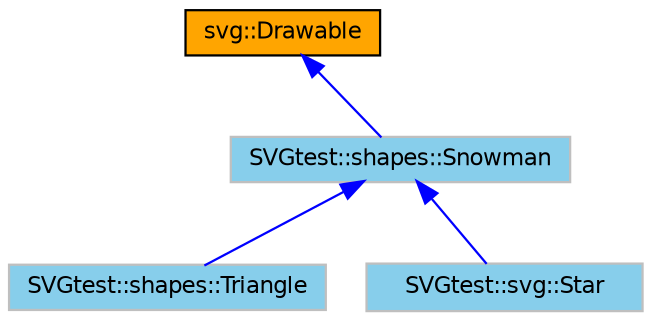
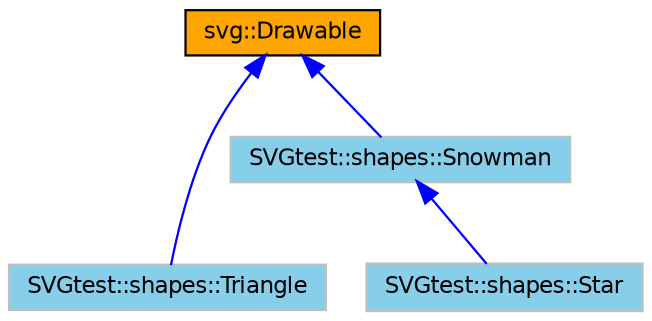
(274, 229) -> (199, 164)
(505, 287) -> (505, 287)
